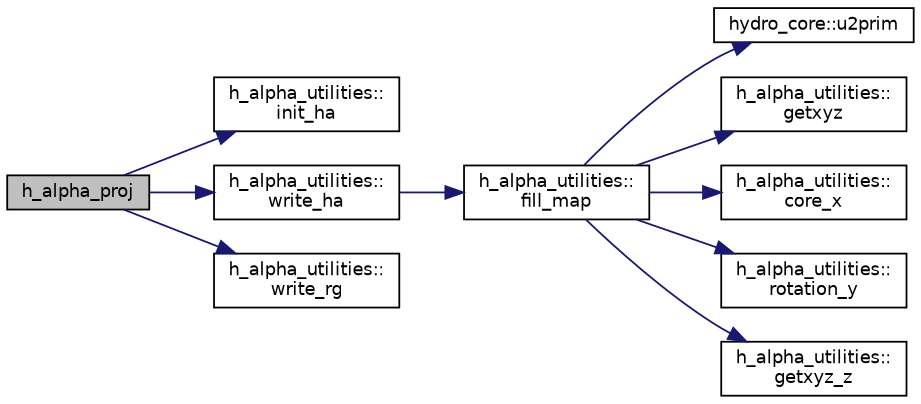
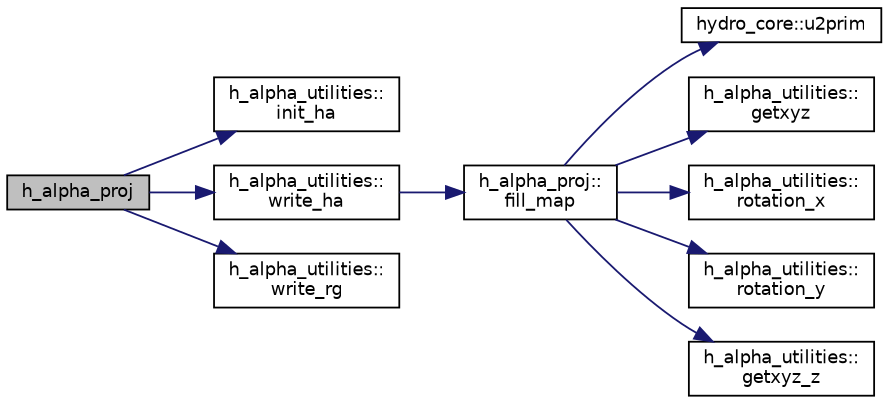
(557, 192) -> (540, 192)
(814, 192) -> (781, 192)
